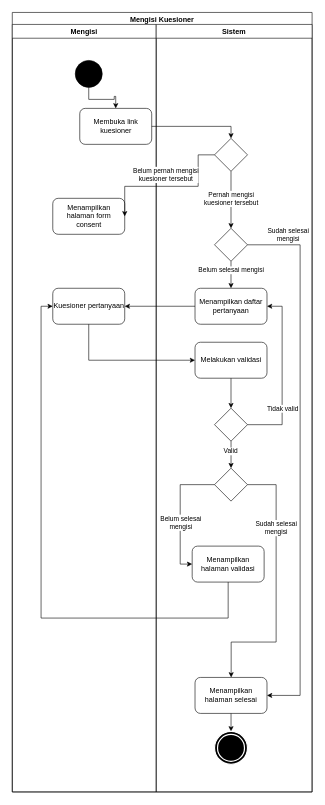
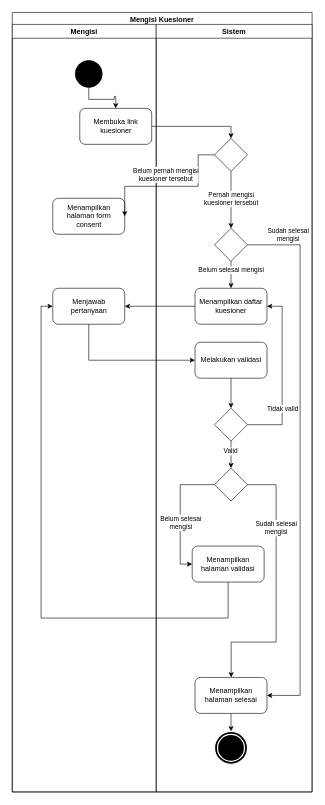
(89, 306) -> (89, 306)
(231, 306) -> (231, 306)
